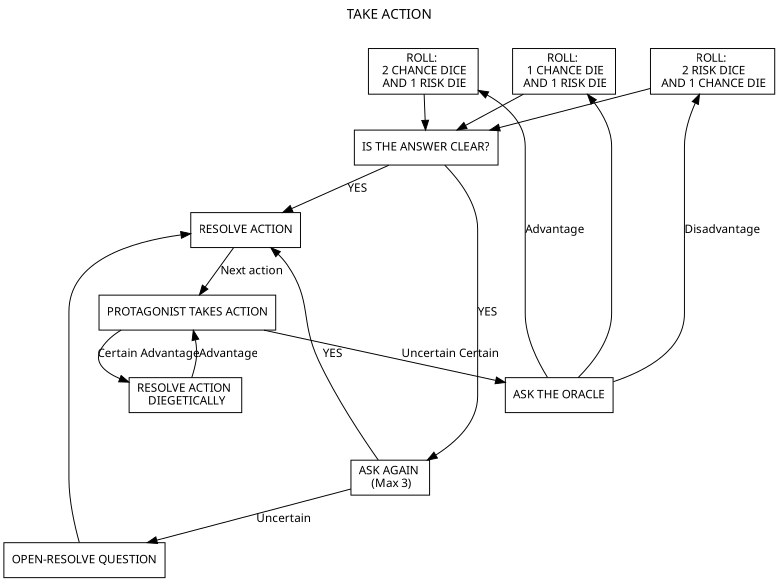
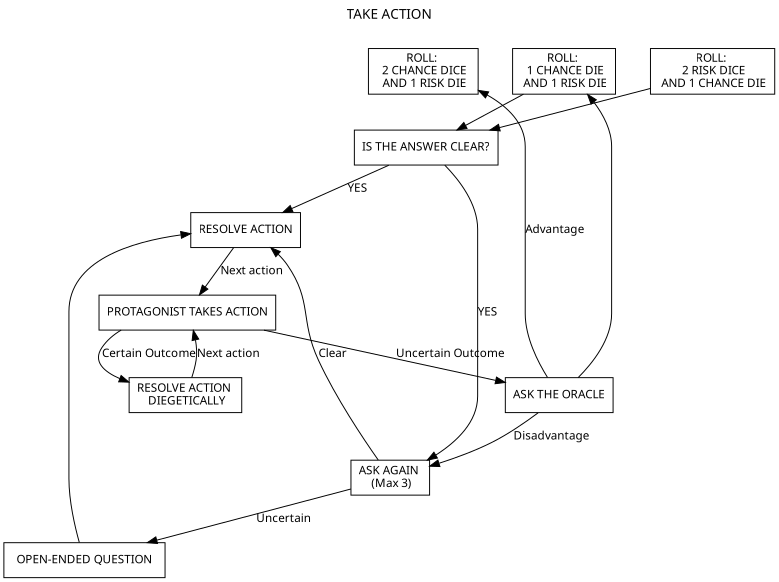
(425, 107) -> none
(684, 260) -> (491, 443)
(149, 354) -> (149, 354)
(229, 354) -> (229, 354)
(333, 354) -> (333, 354)
(450, 354) -> (450, 354)
(84, 560) -> (84, 560)
